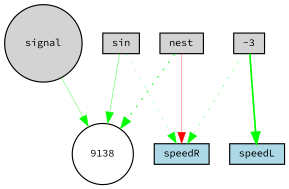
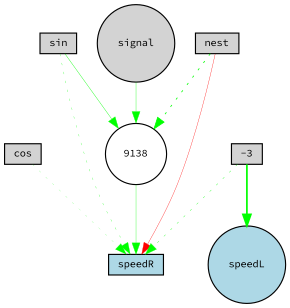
none -> (23, 154)
(257, 154) -> (247, 265)
none -> (136, 214)
